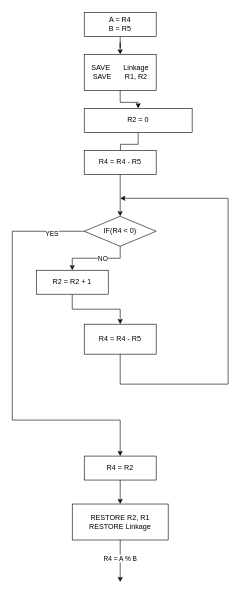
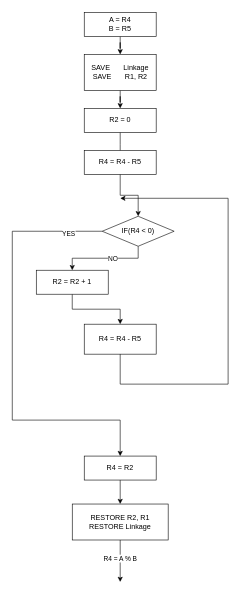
(138, 120) -> (120, 120)
(120, 231) -> (138, 231)
